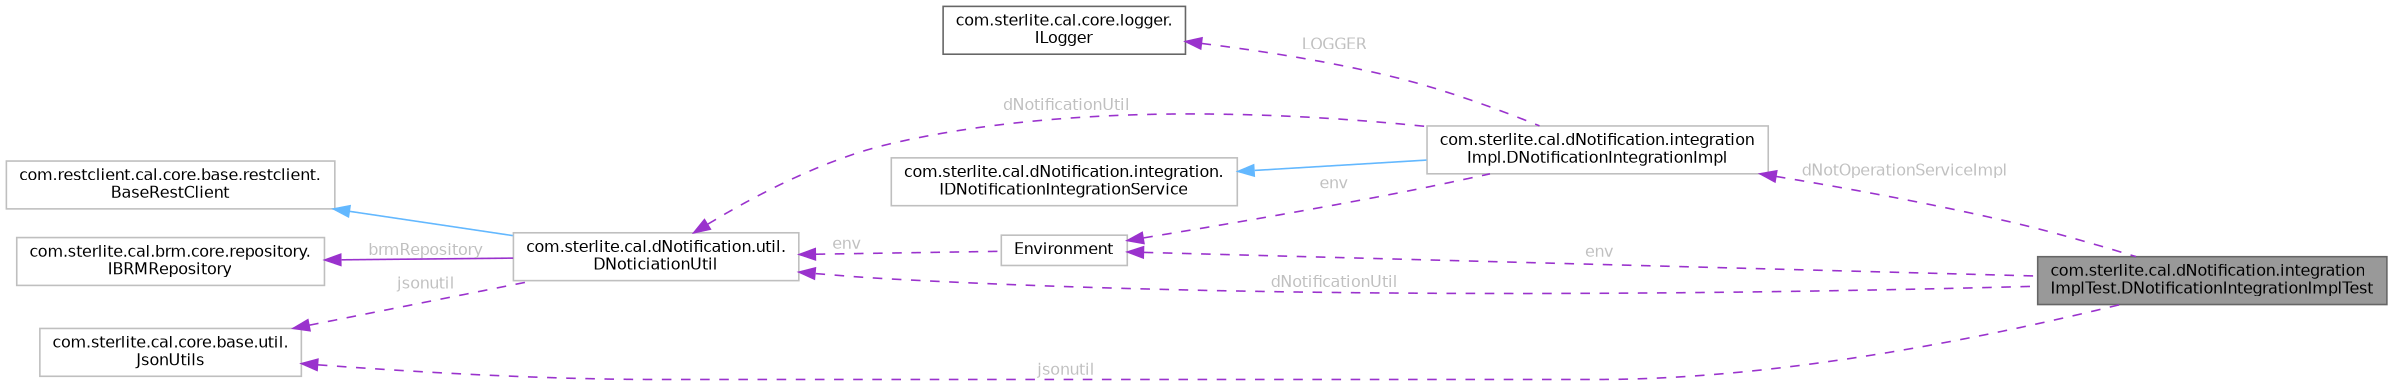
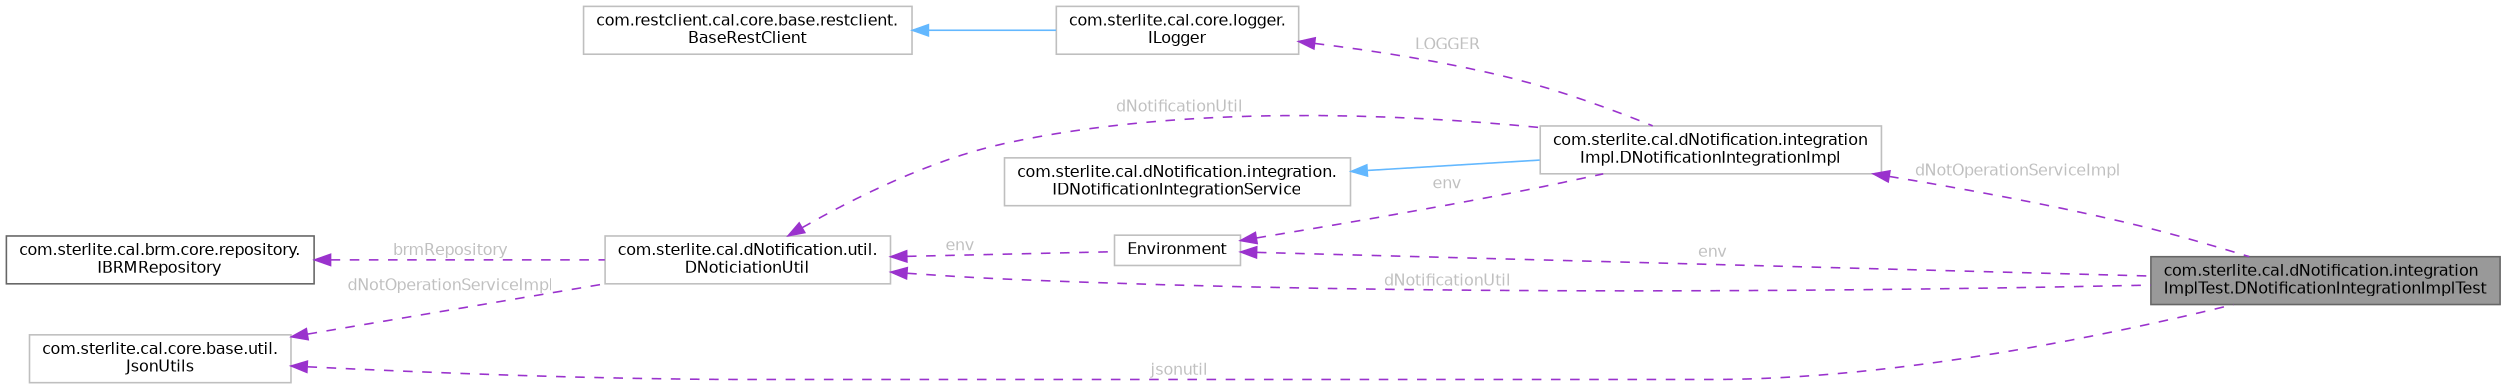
(1064, 30) -> (1177, 30)
(431, 223) -> (992, 30)
(427, 259) -> (468, 260)
(171, 261) -> (160, 260)
(424, 285) -> (449, 286)
